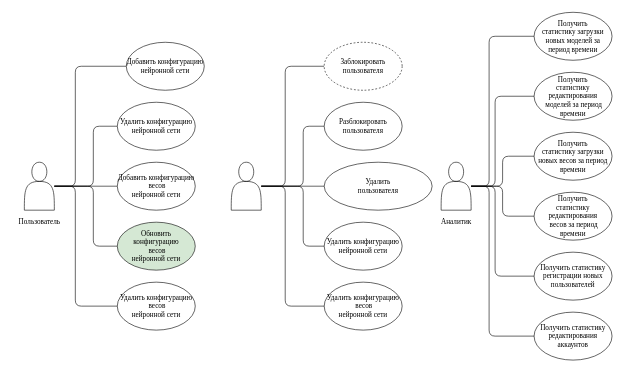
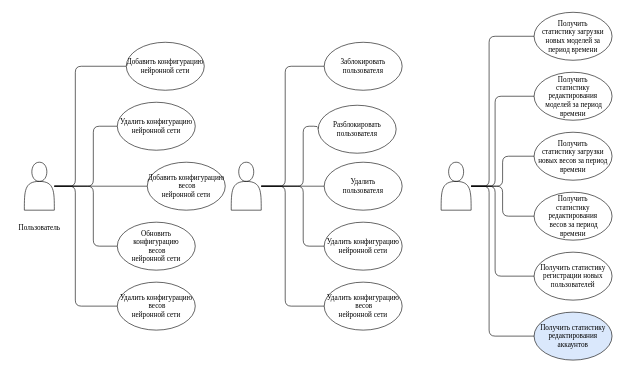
(363, 66) -> (363, 66)
(363, 126) -> (357, 129)
(156, 186) -> (186, 186)
(378, 186) -> (363, 186)
(39, 222) -> (39, 228)
(456, 222) -> none
(156, 246) -> (156, 246)
(573, 336) -> (573, 336)
